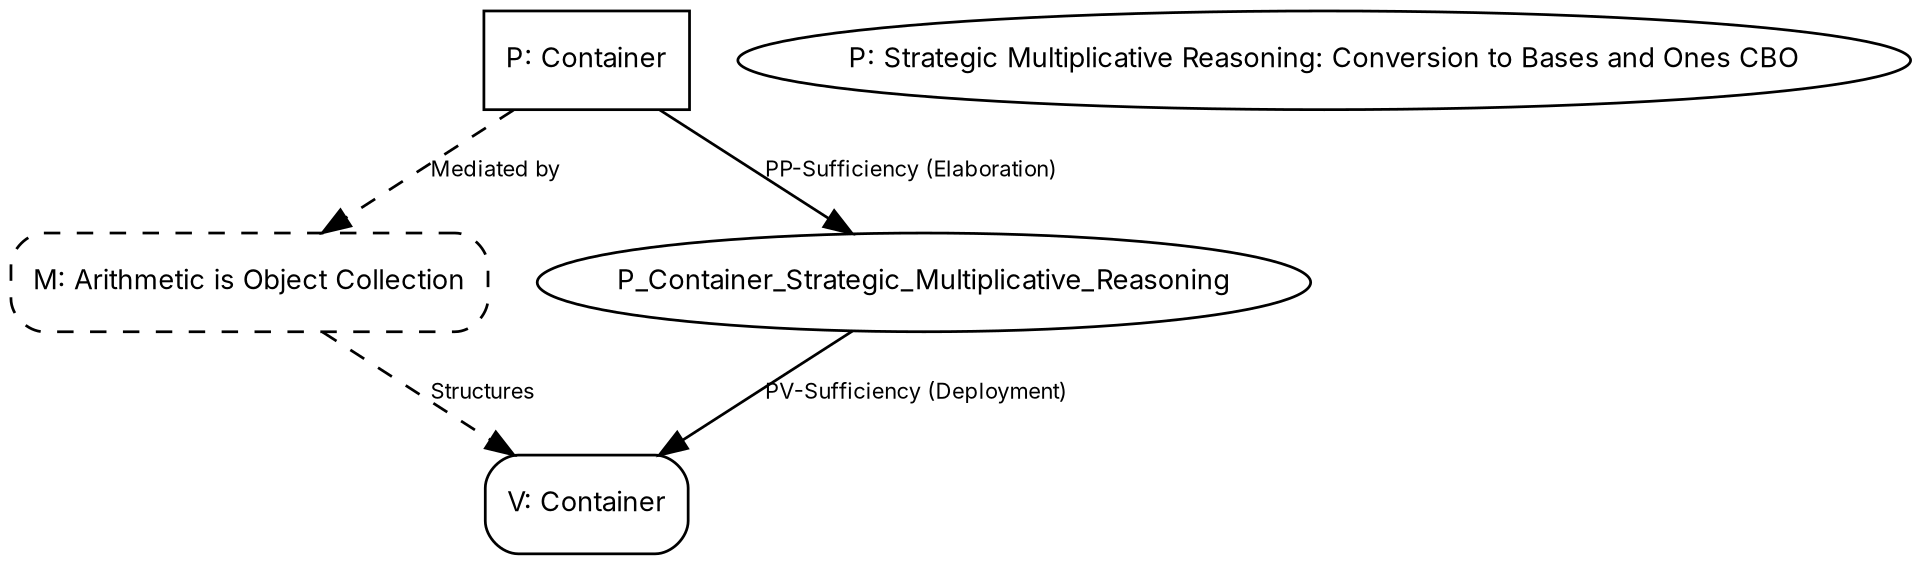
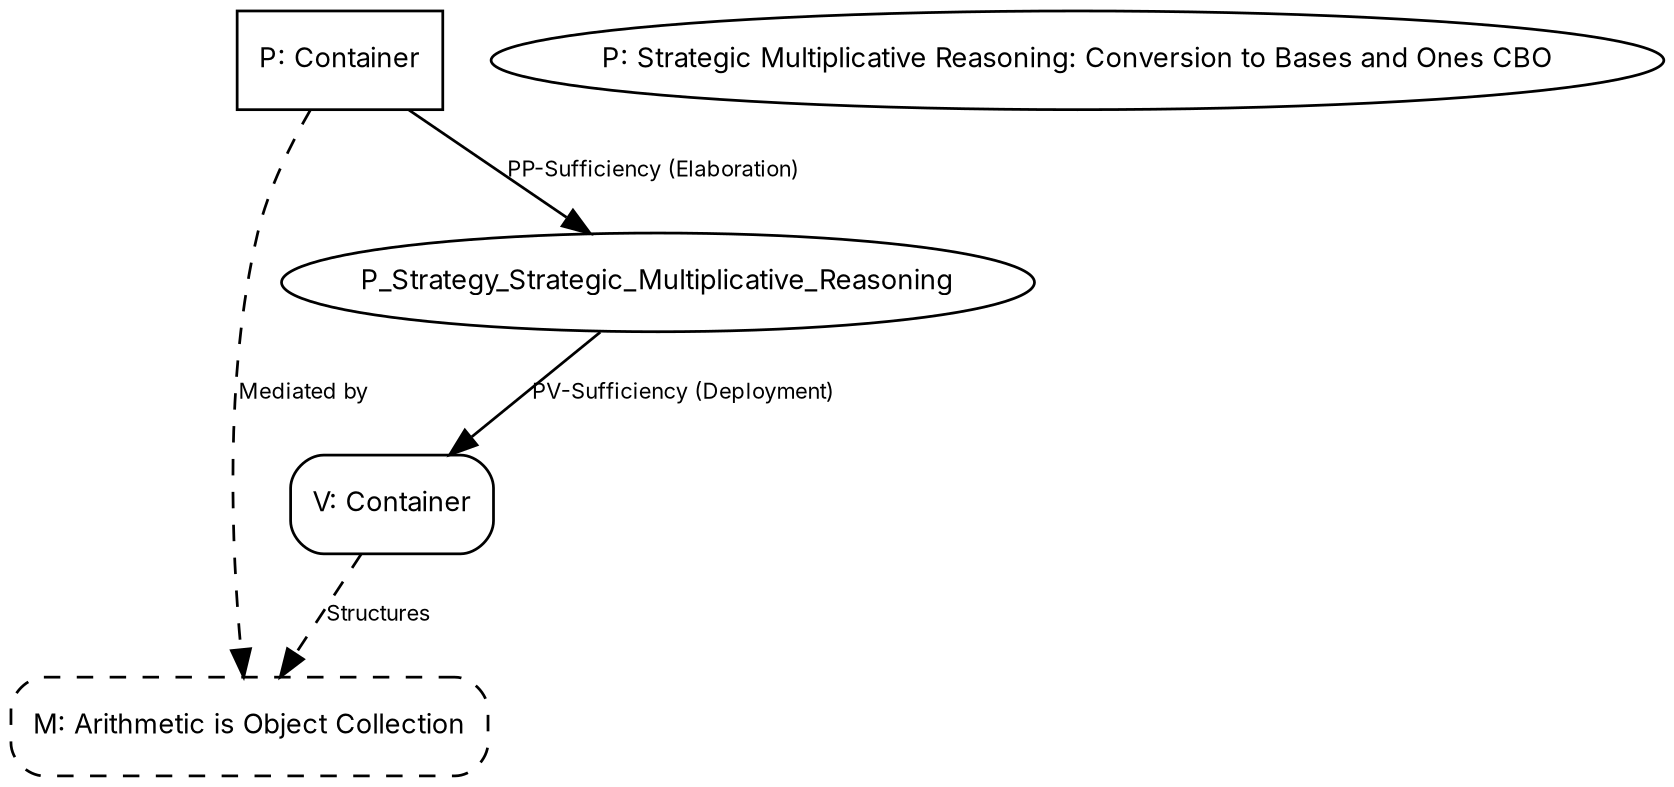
(924, 282) -> (658, 282)
(406, 386) -> (329, 604)
